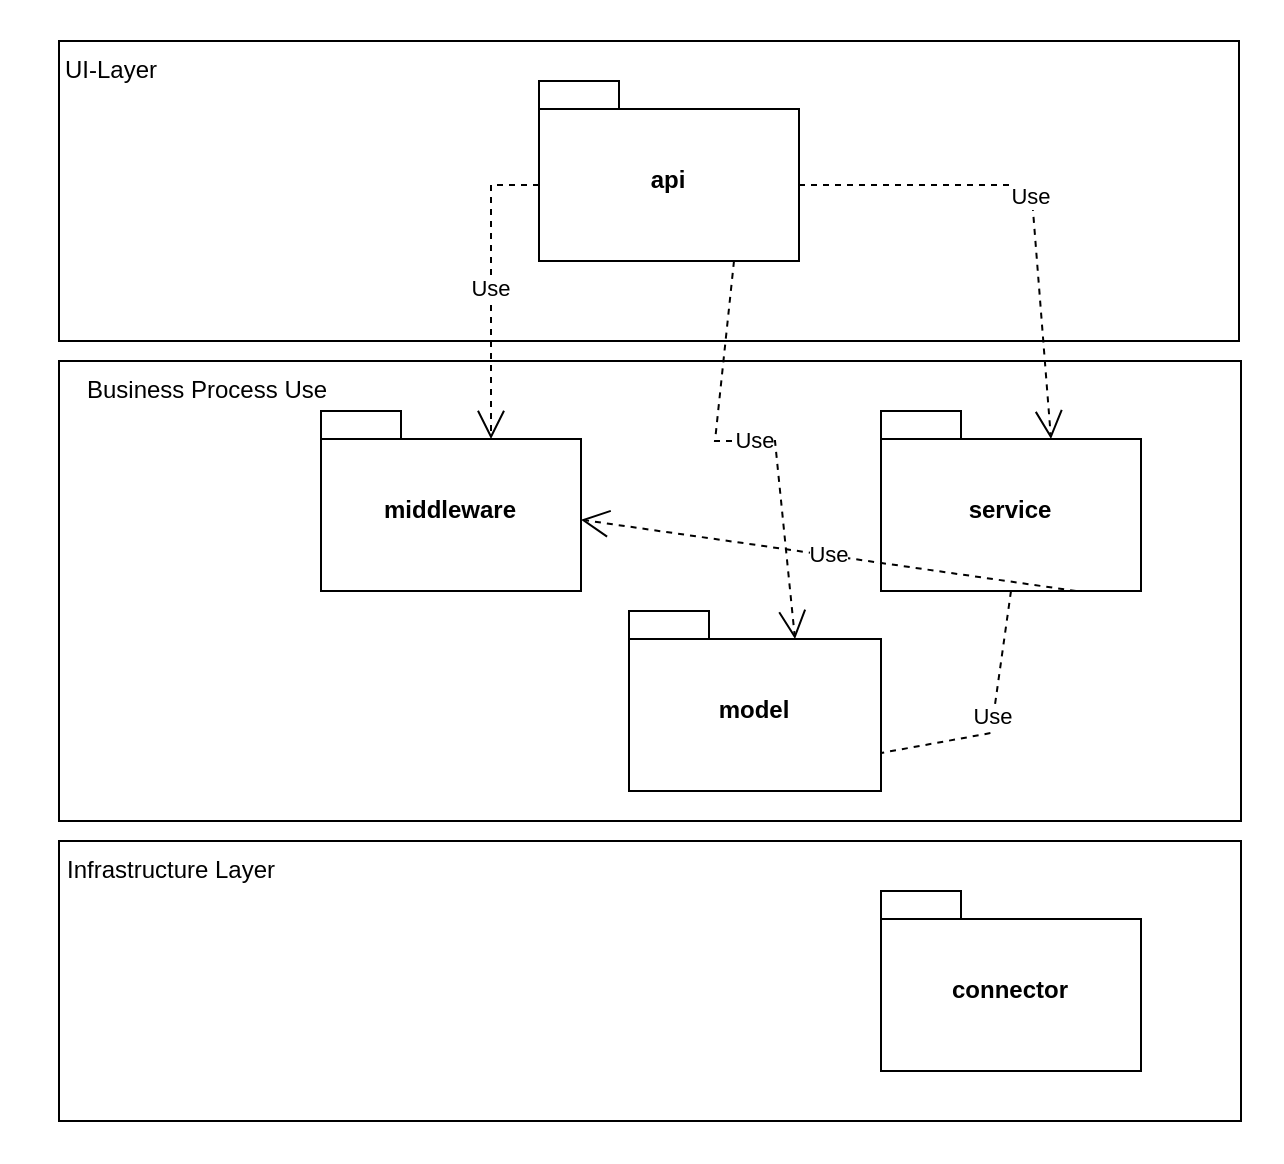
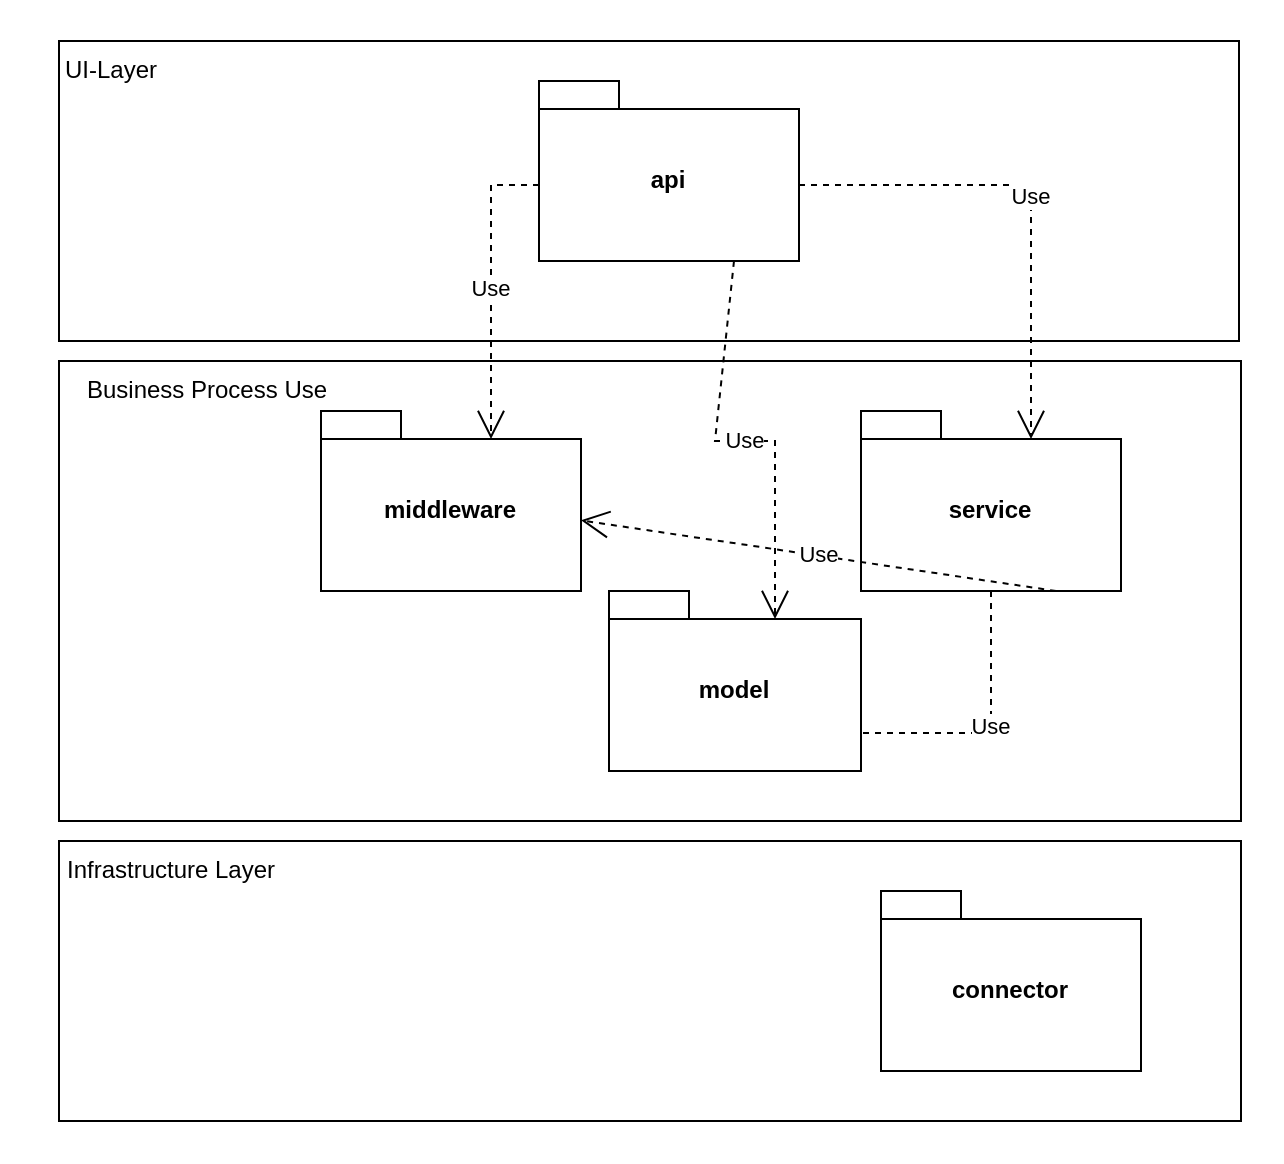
(1011, 501) -> (991, 501)
(755, 701) -> (735, 681)
